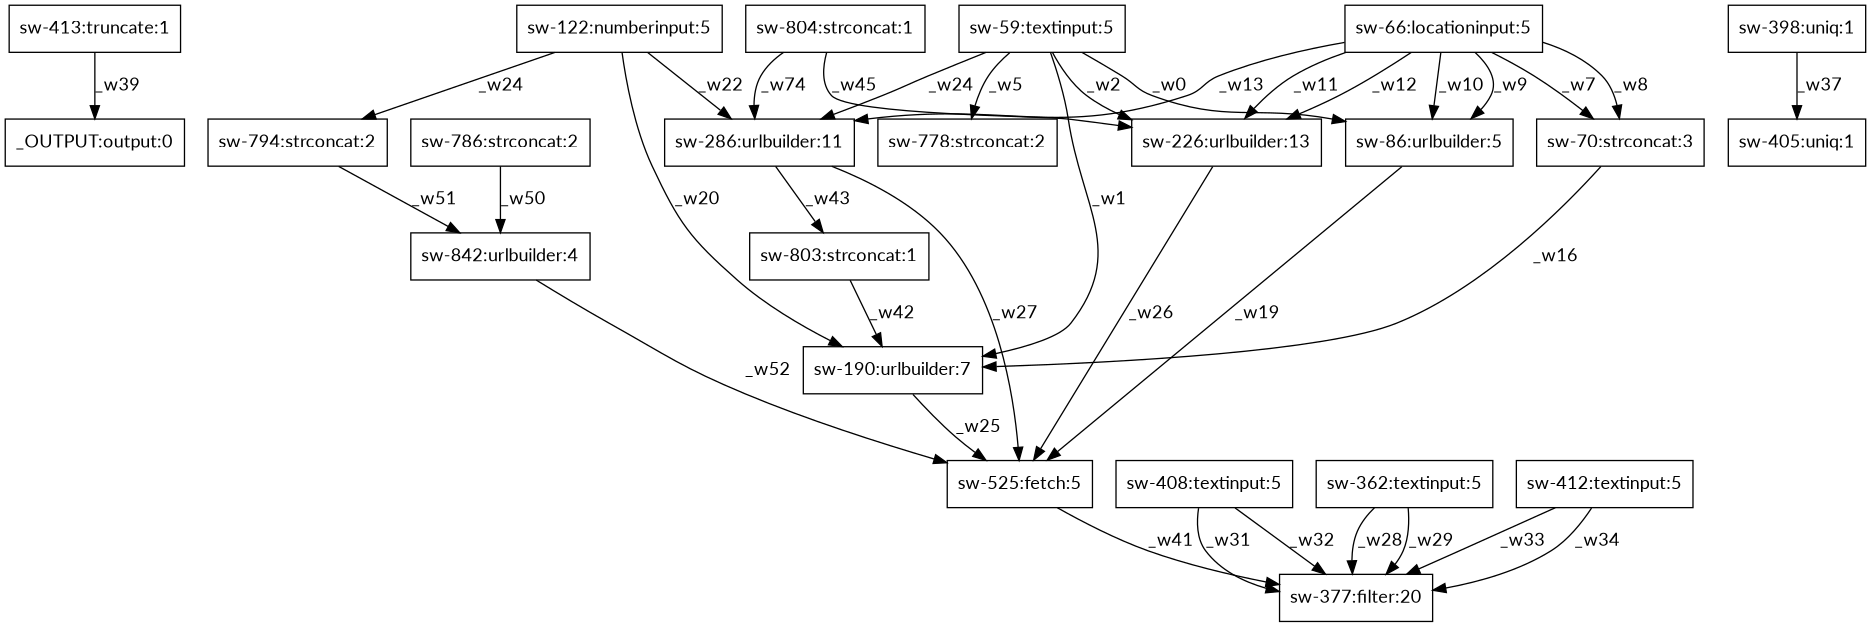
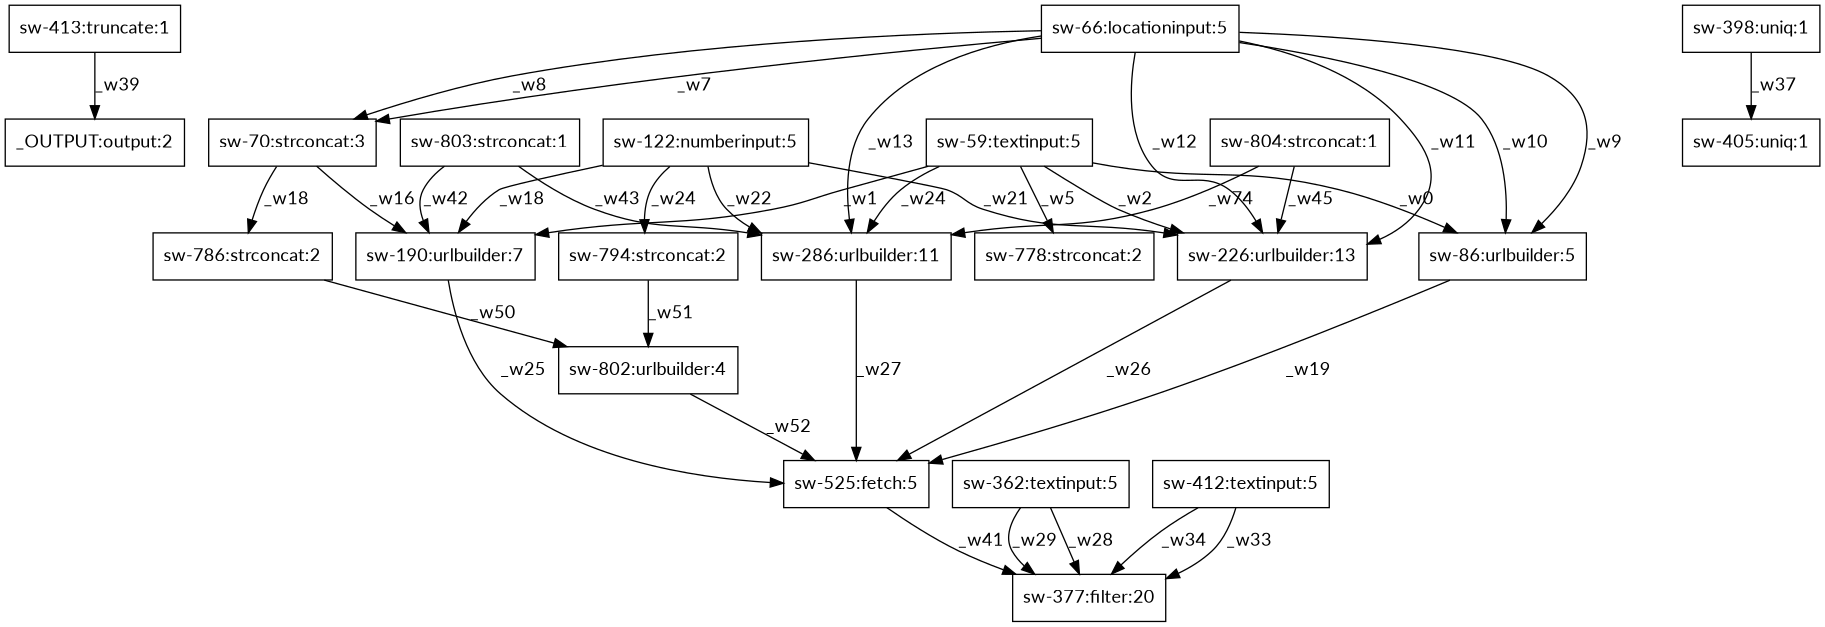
(95, 143) -> (95, 143)
none -> (262, 192)
(795, 194) -> (615, 216)
(697, 200) -> (522, 200)
none -> (984, 209)
(500, 256) -> (648, 370)
(1204, 484) -> none
